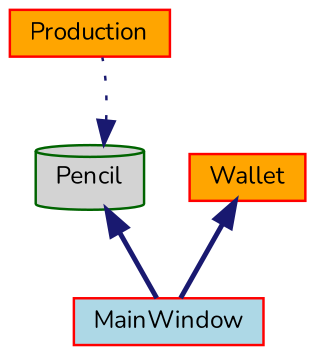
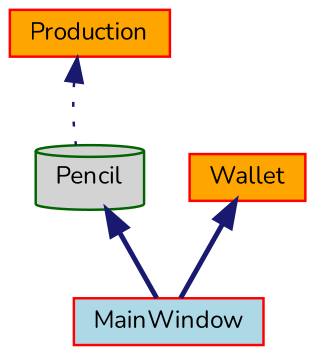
(106, 89) -> (73, 114)
